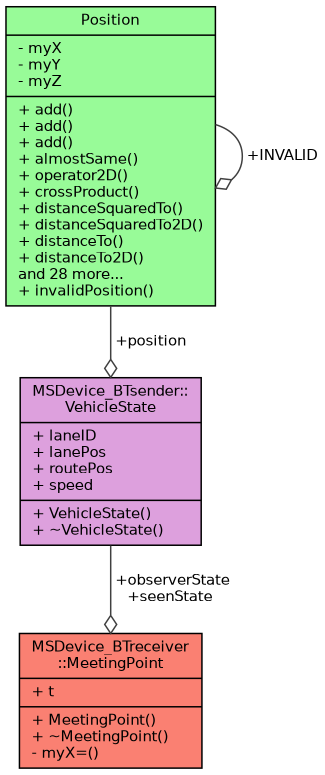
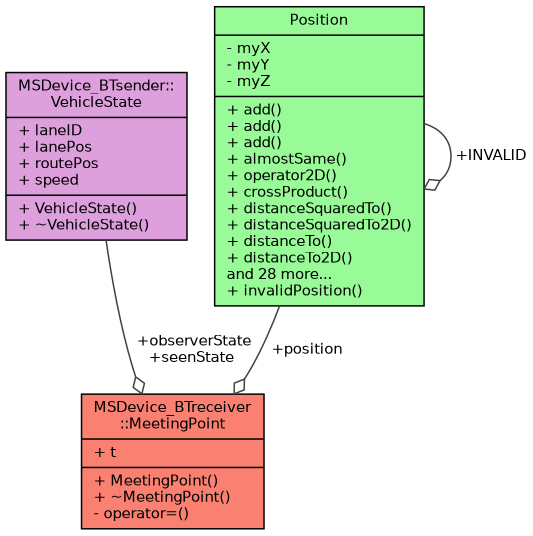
(111, 333) -> (264, 344)
(66, 753) -> (141, 514)
